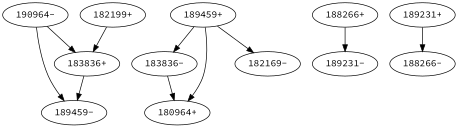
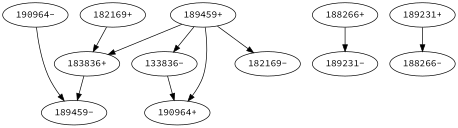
(113, 15) -> (113, 15)
(59, 37) -> (148, 38)
(164, 64) -> (164, 64)
(177, 113) -> (177, 113)
